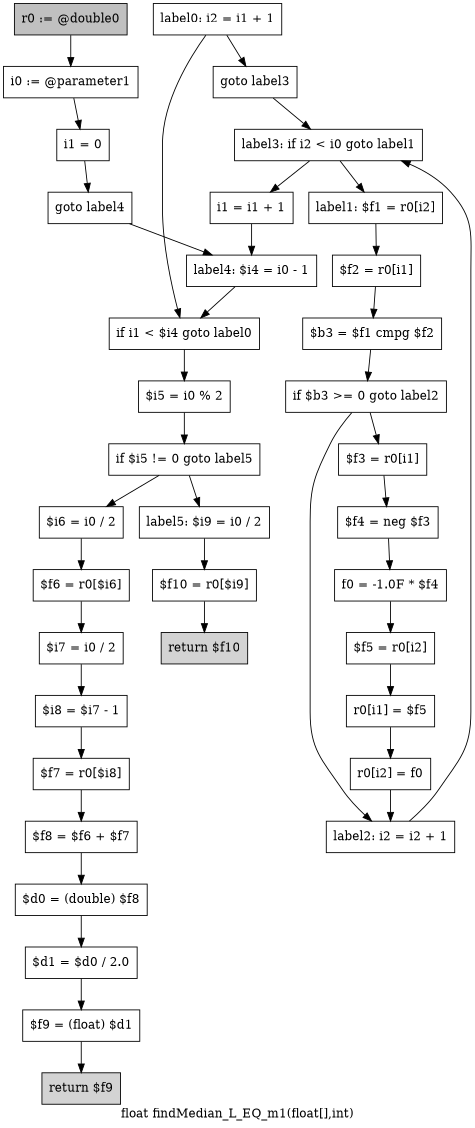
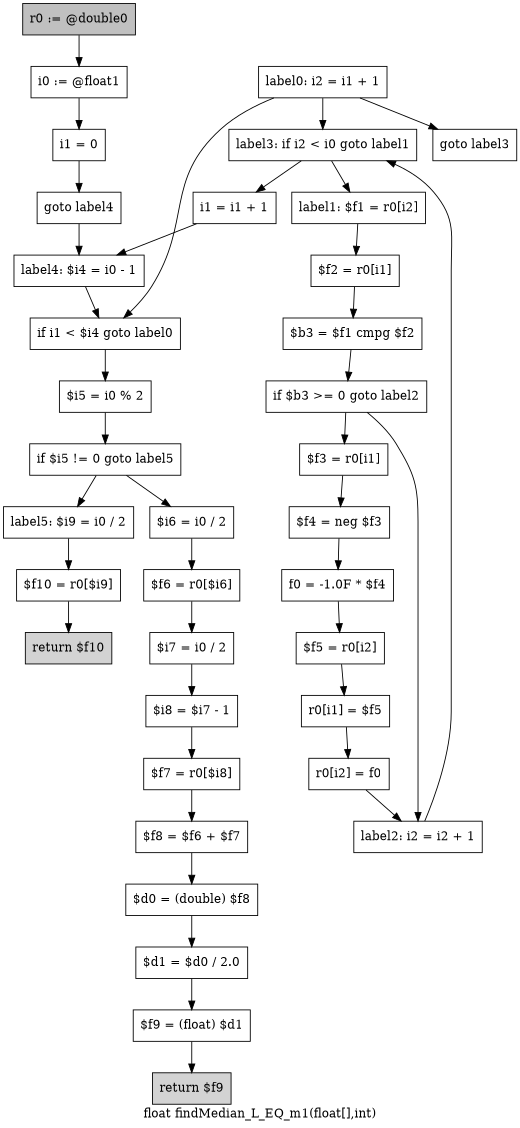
(71, 82) -> (79, 82)
(288, 111) -> (323, 109)
